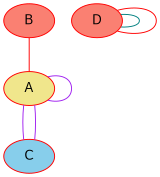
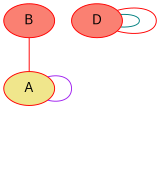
(29, 156) -> none
